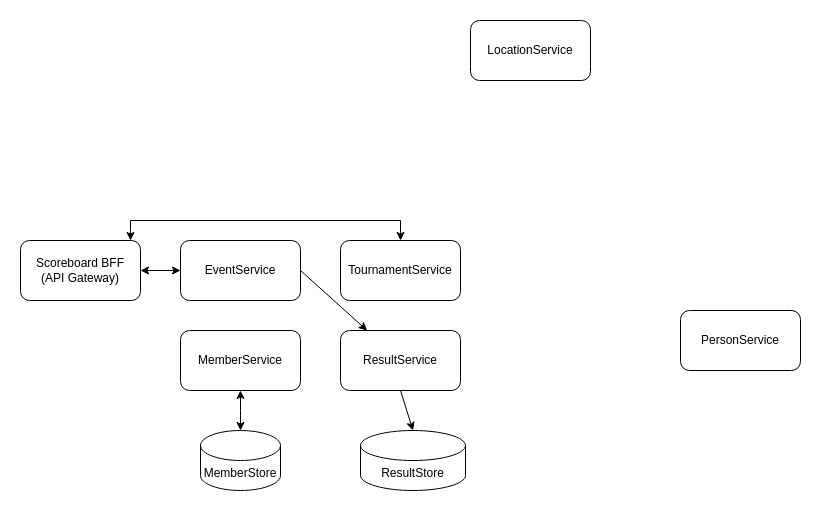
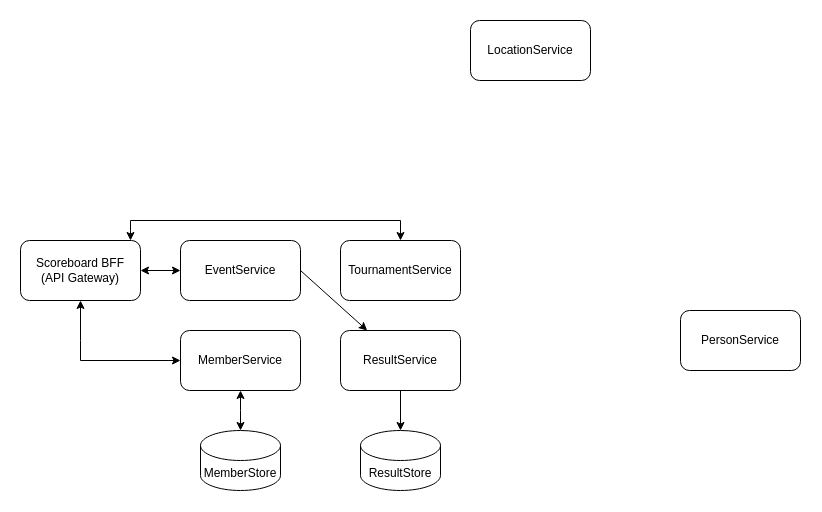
none -> (101, 361)
(413, 461) -> (401, 461)
